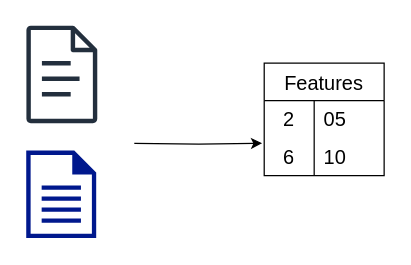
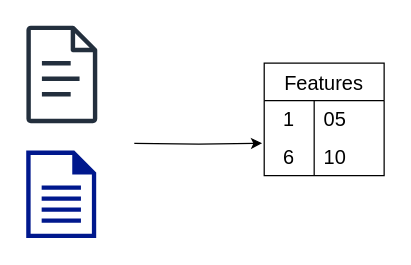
(289, 119) -> (289, 119)
